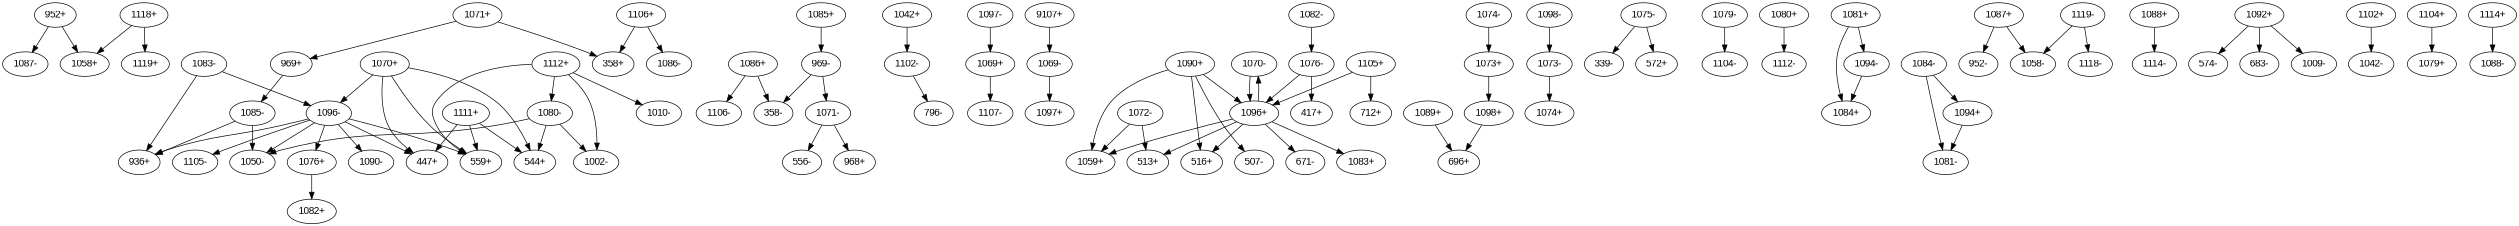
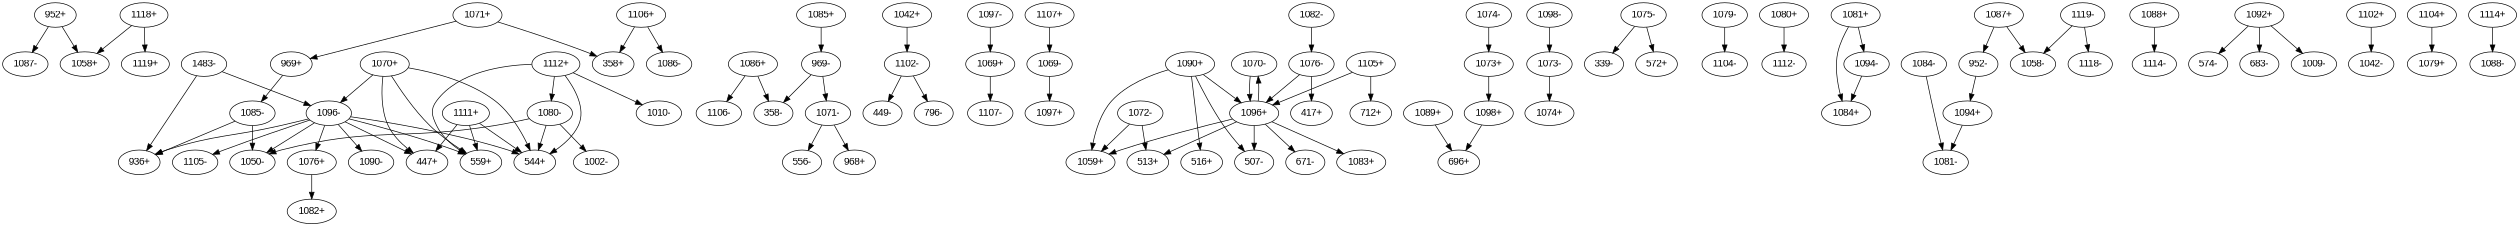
(1050, 15) -> (1050, 15)
(204, 64) -> (204, 64)
(1943, 86) -> (1974, 85)
(591, 105) -> (581, 116)
none -> (883, 113)
none -> (420, 128)
(1228, 138) -> (1254, 134)
